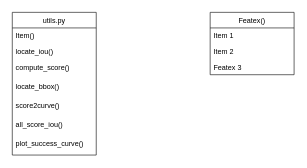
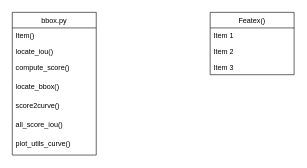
(54, 20) -> (54, 20)
(229, 67) -> (225, 67)
(55, 144) -> (49, 144)
